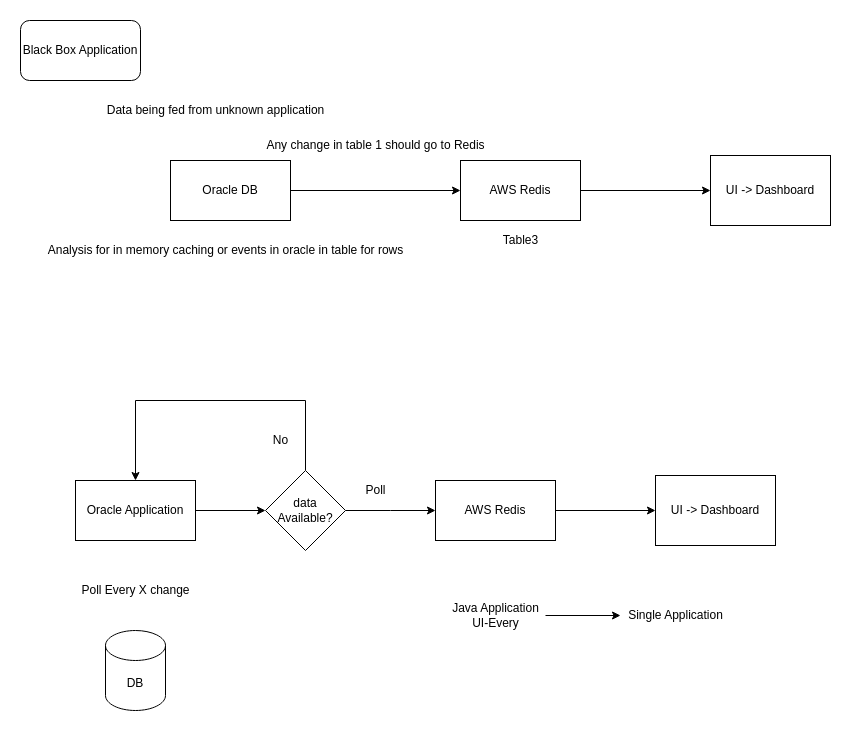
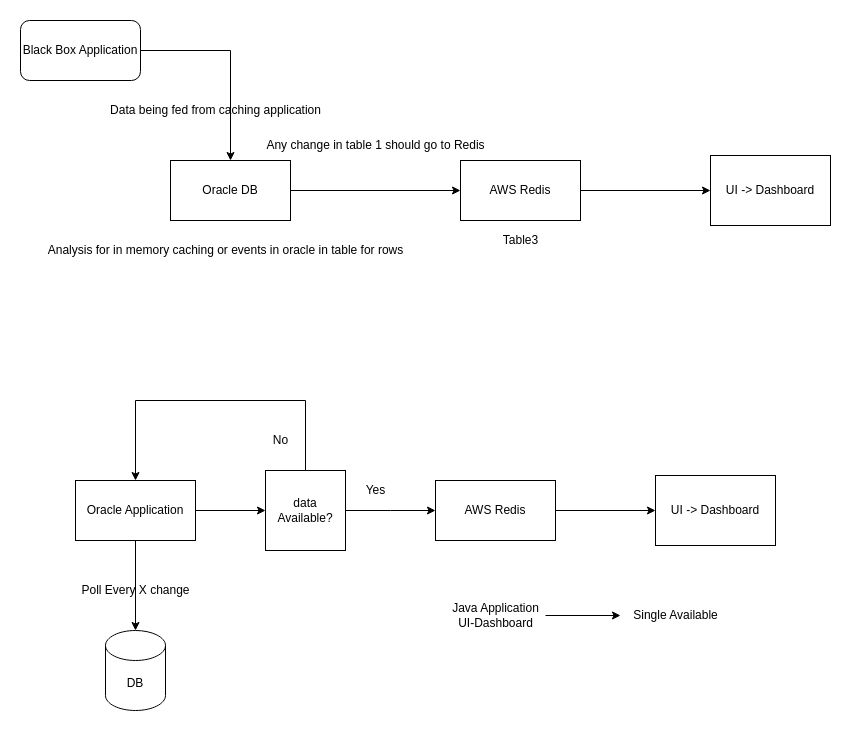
none -> (231, 57)
(216, 111) -> (216, 111)
(376, 491) -> (376, 491)
(306, 511) -> (306, 511)
none -> (136, 582)
(496, 616) -> (496, 616)
(676, 616) -> (676, 616)
